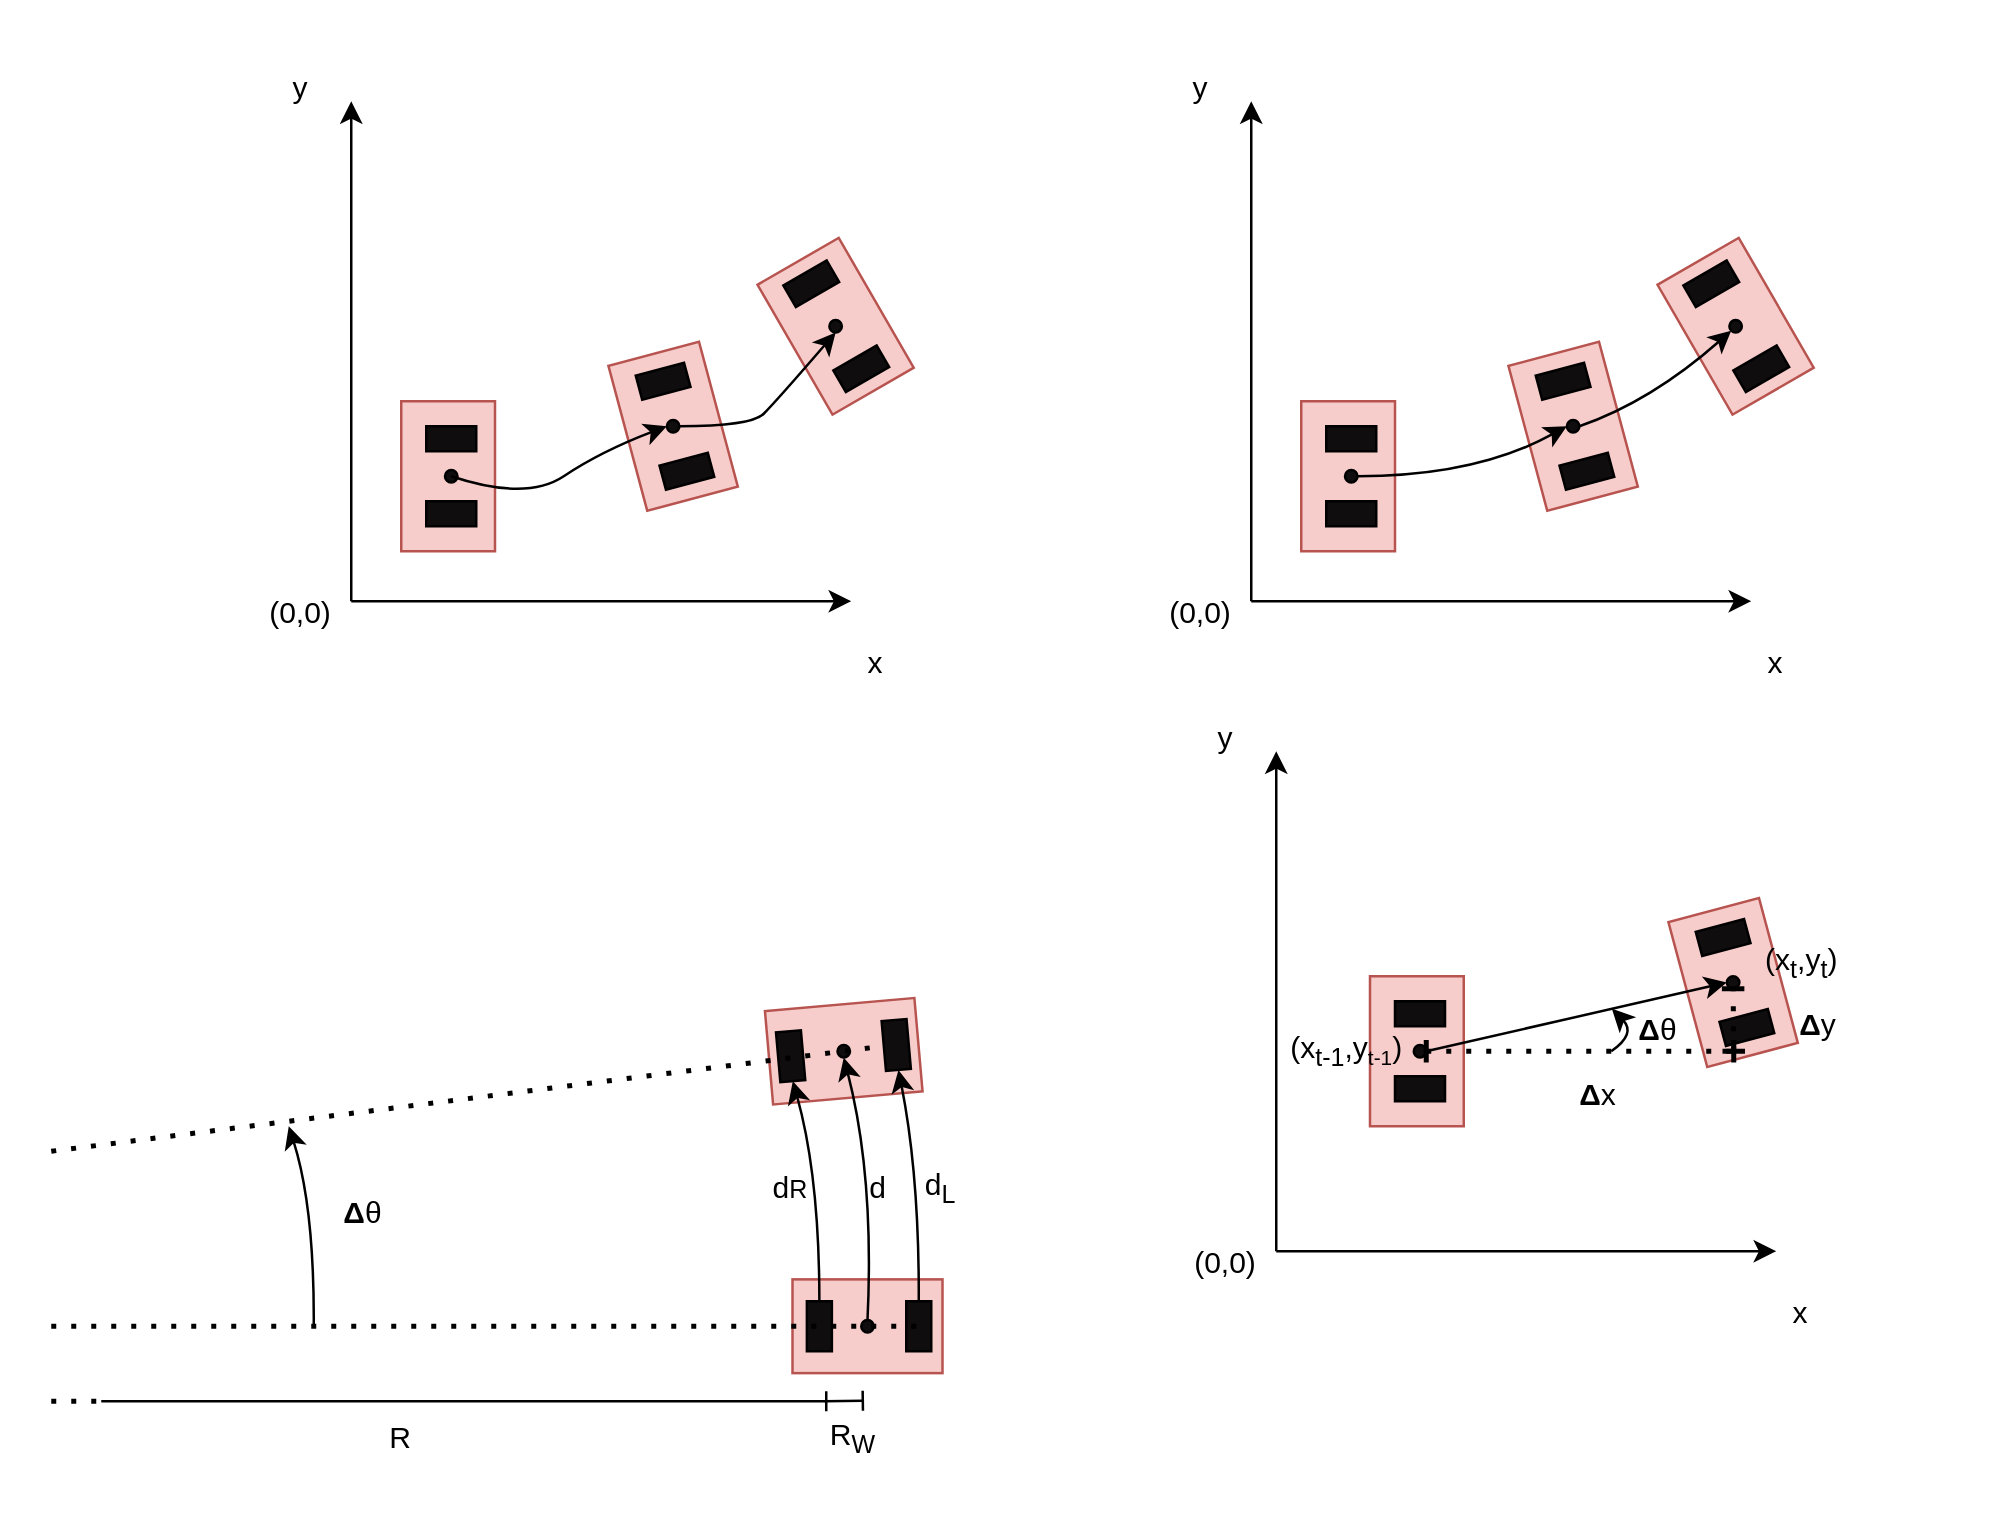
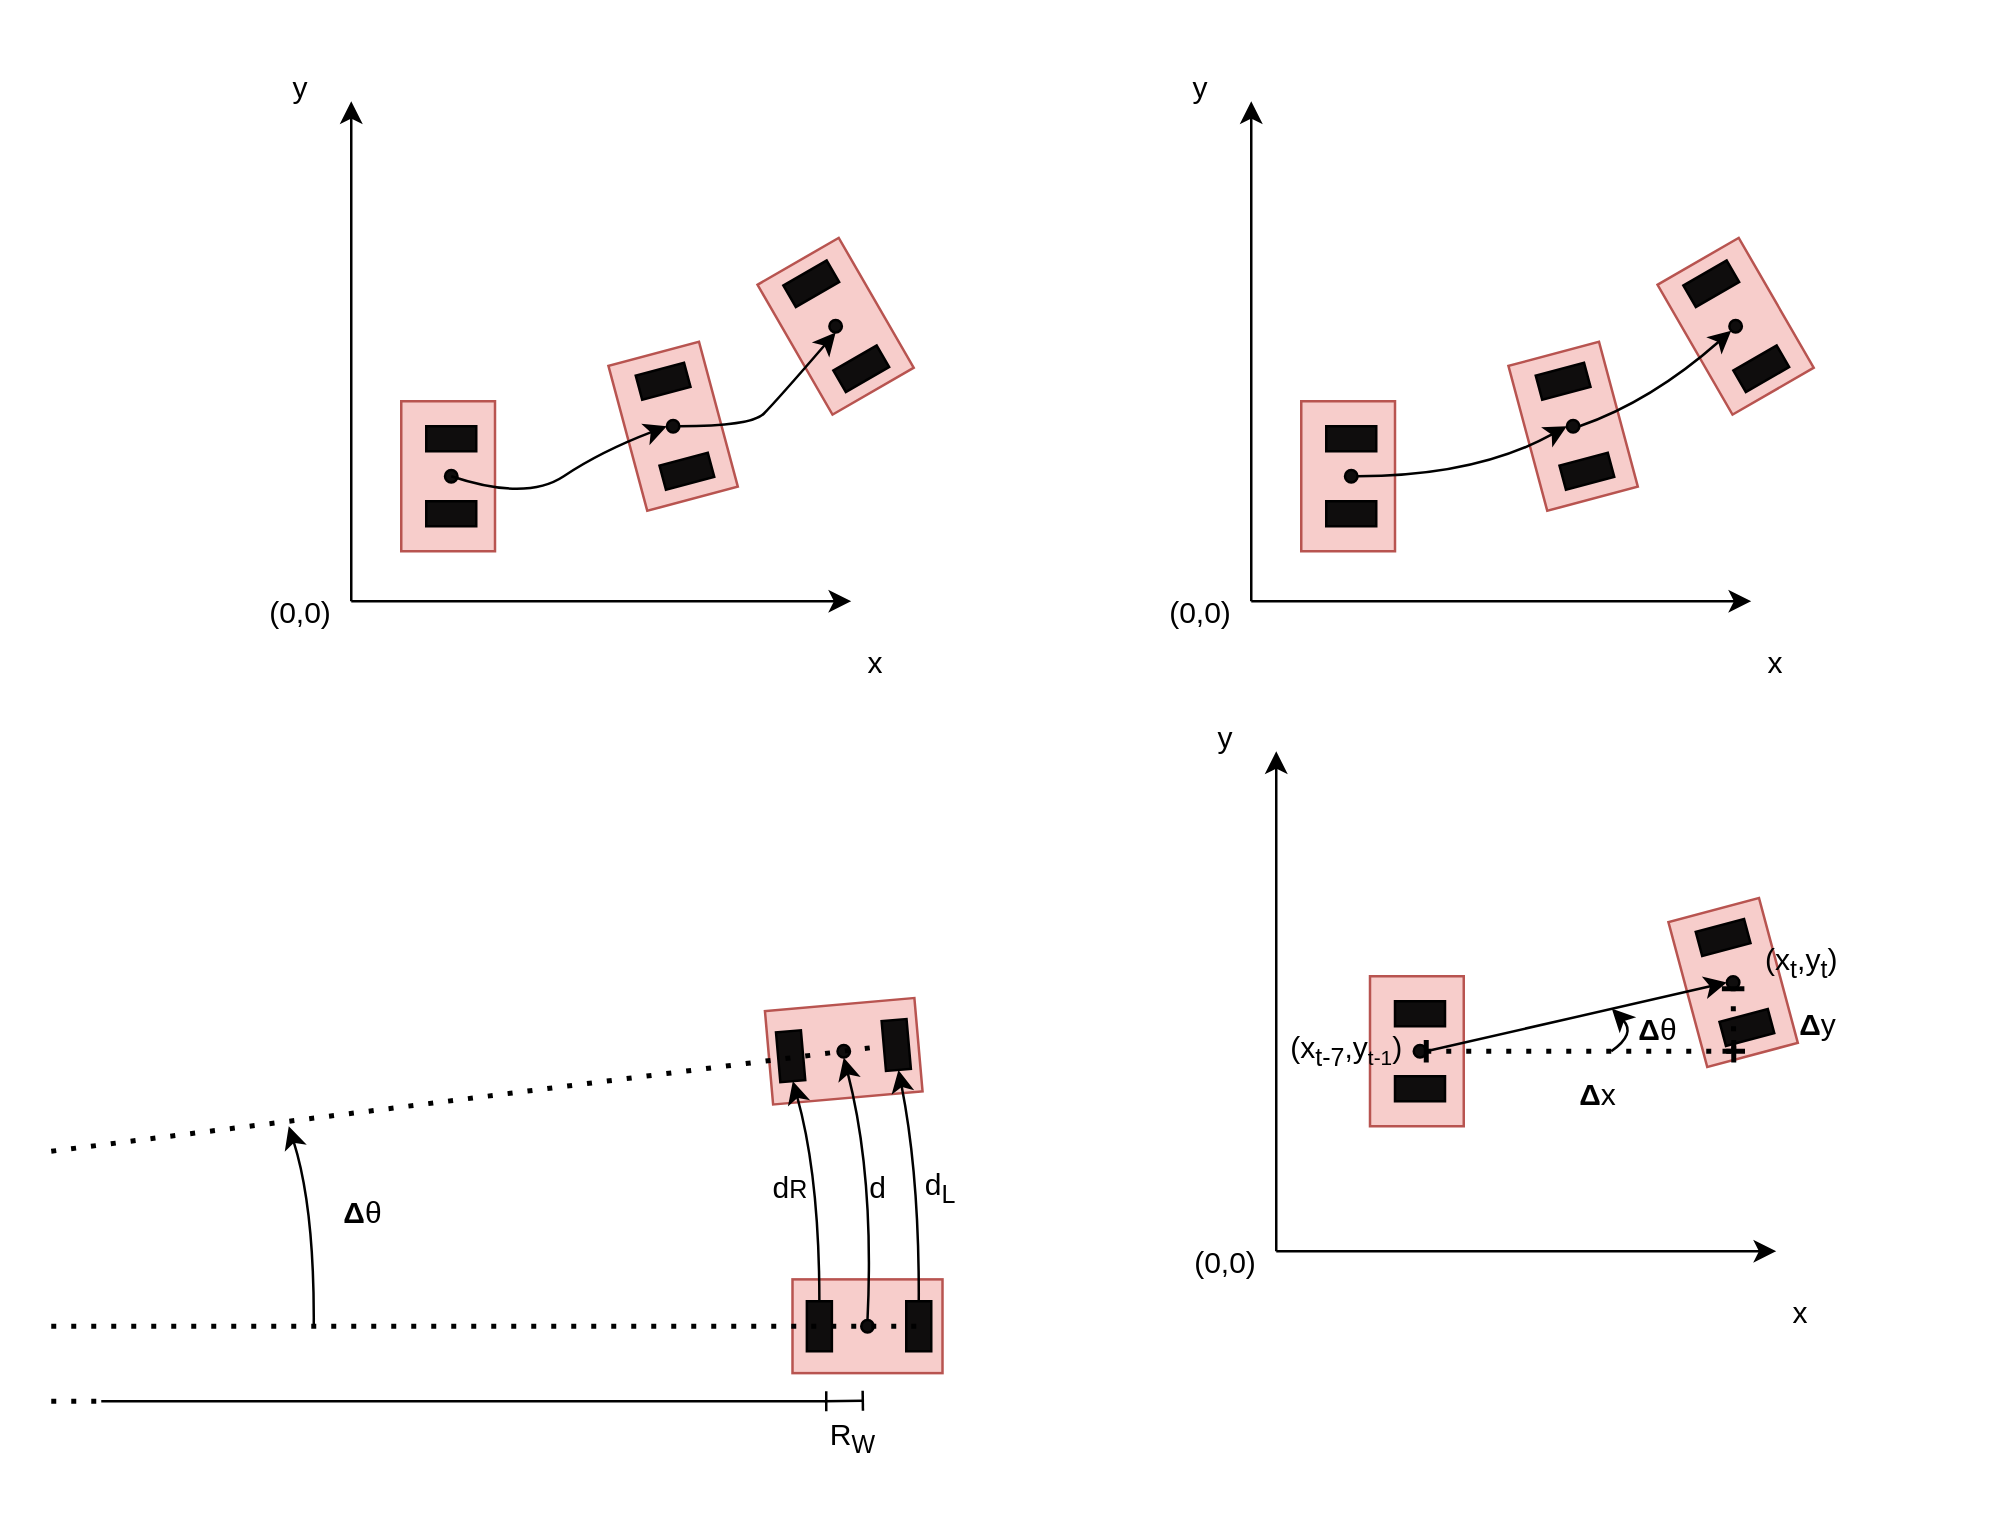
(1348, 1051) -> (1348, 1051)
(401, 1439) -> none
